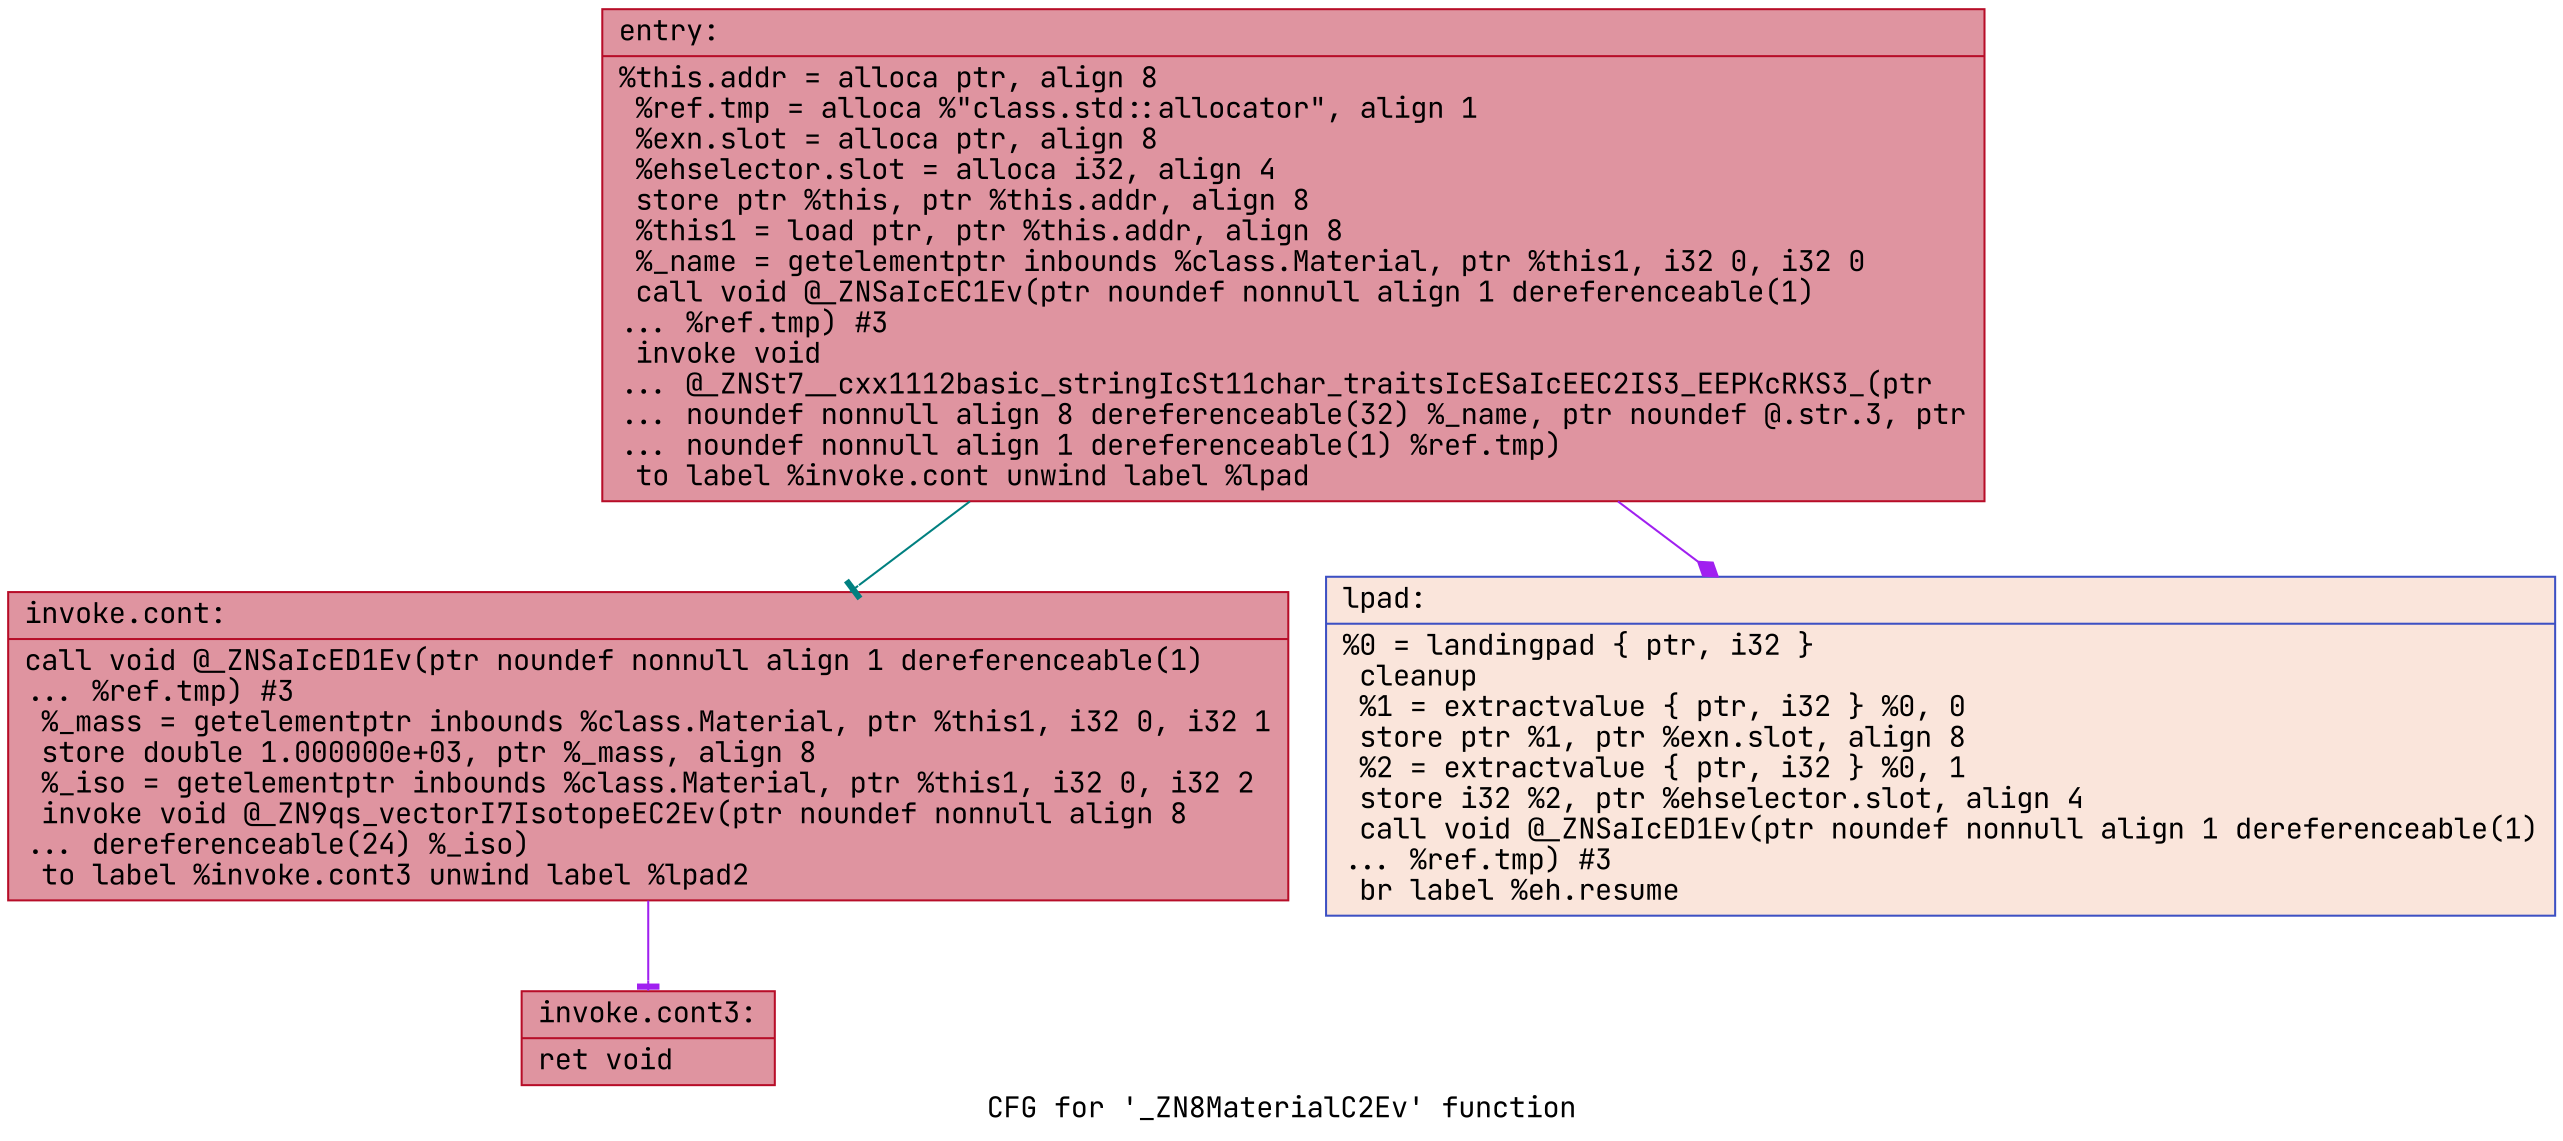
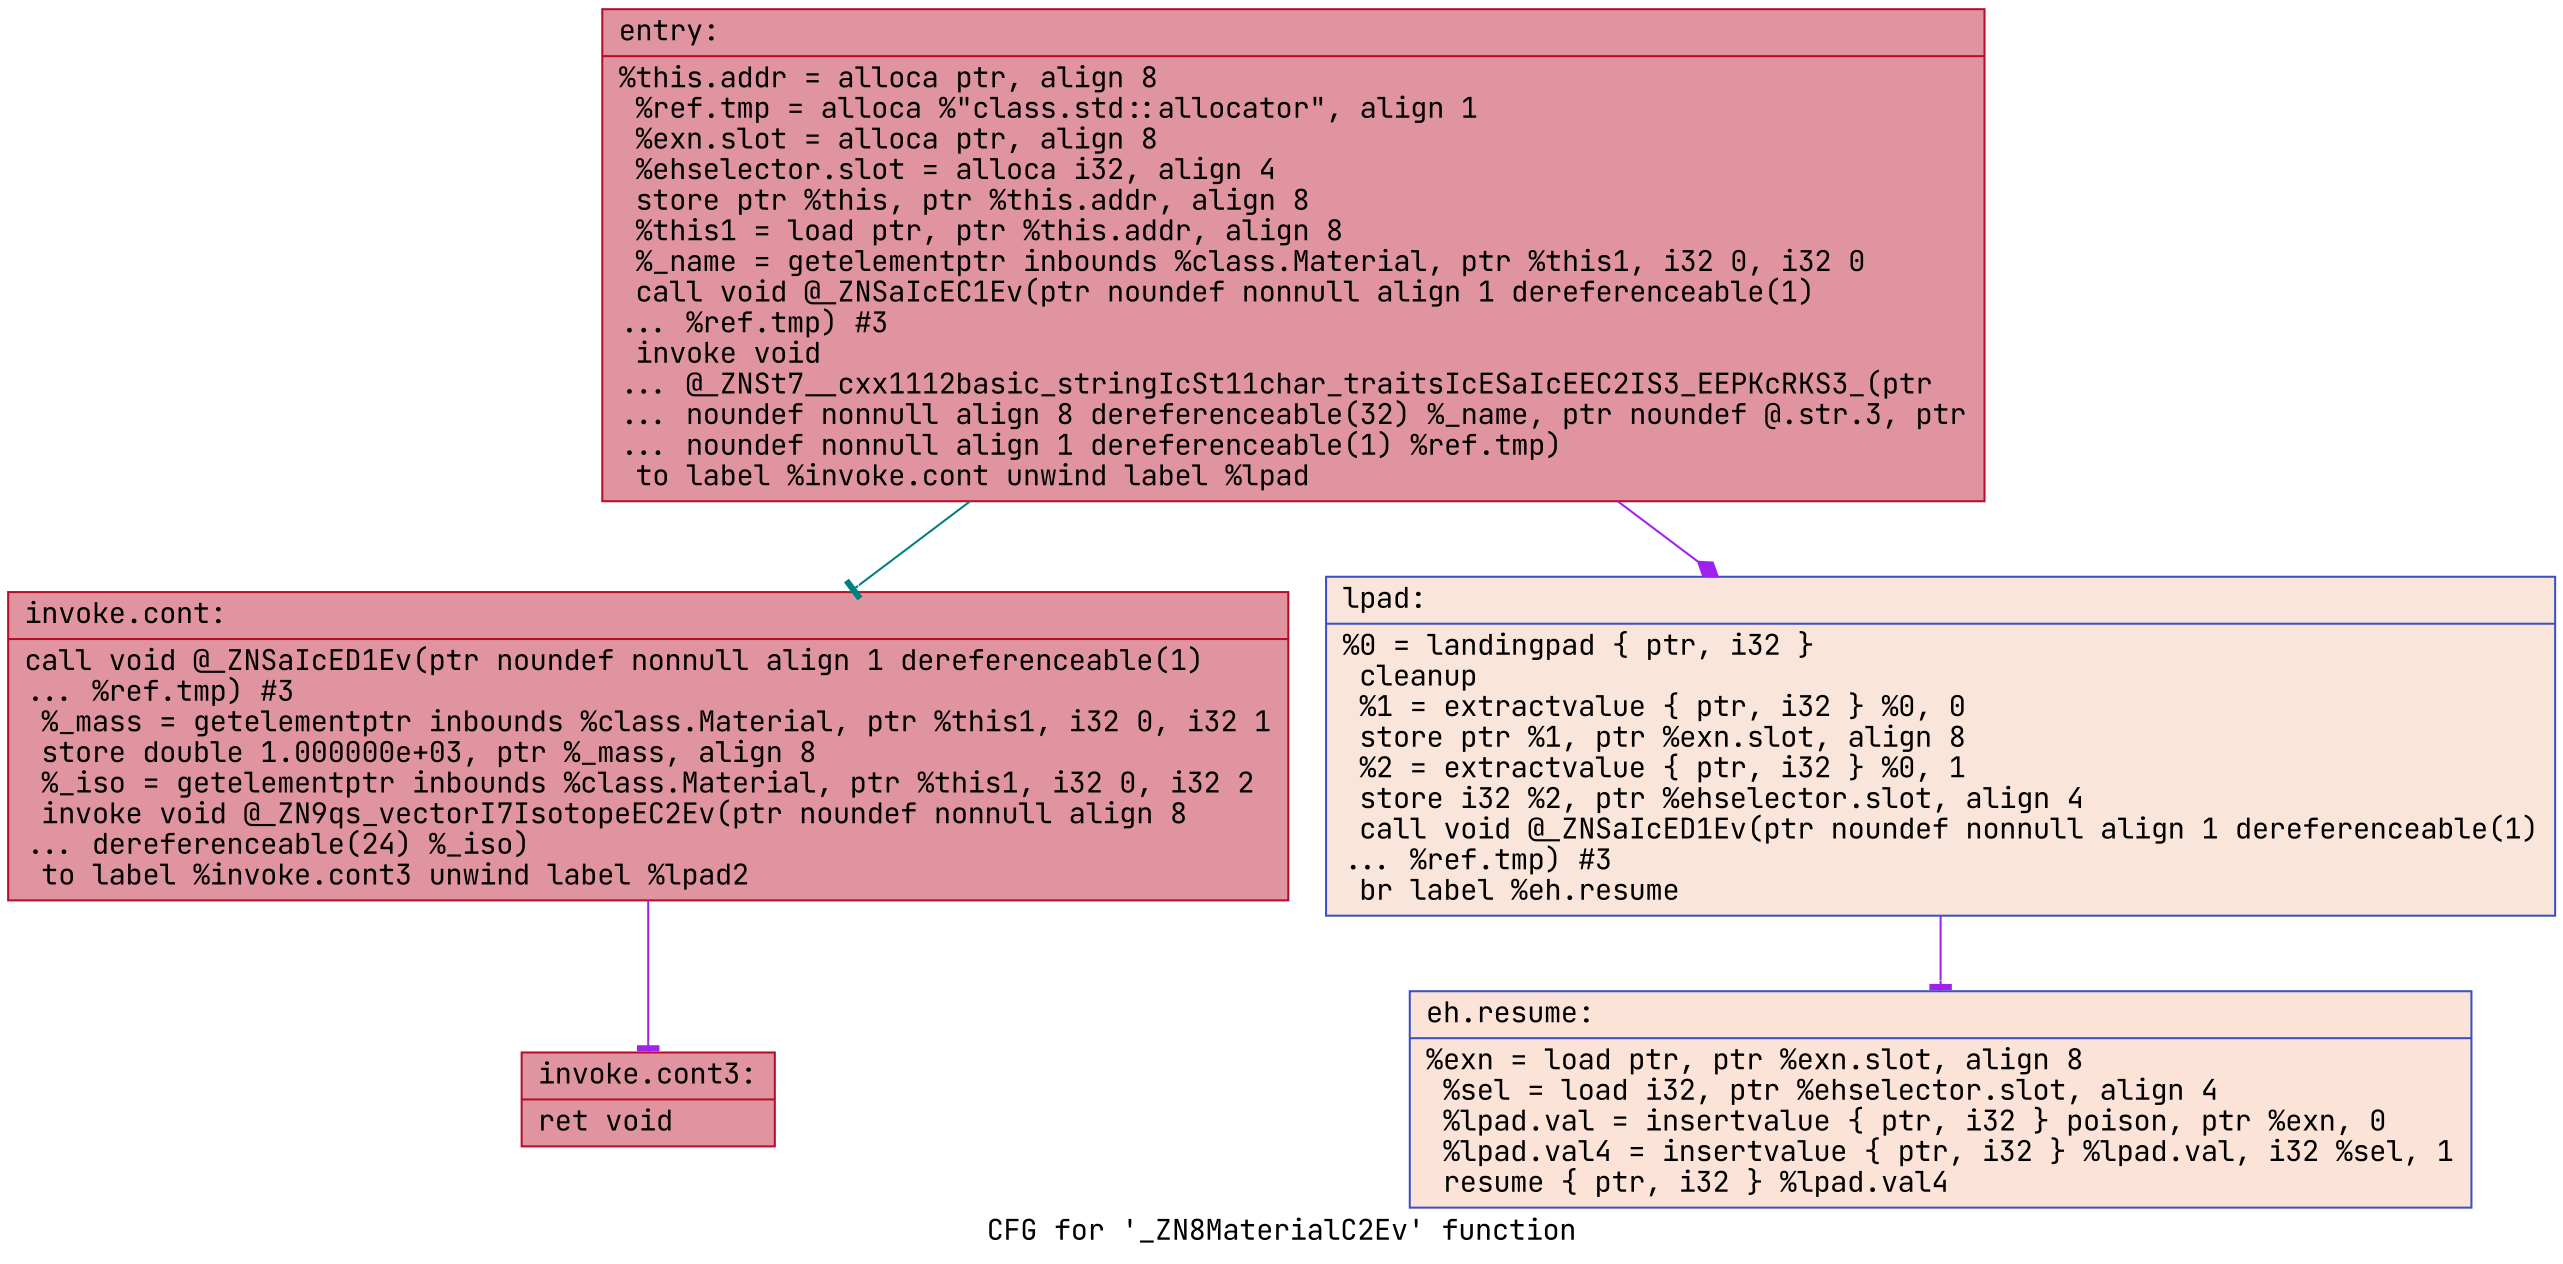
none -> (1941, 1099)
